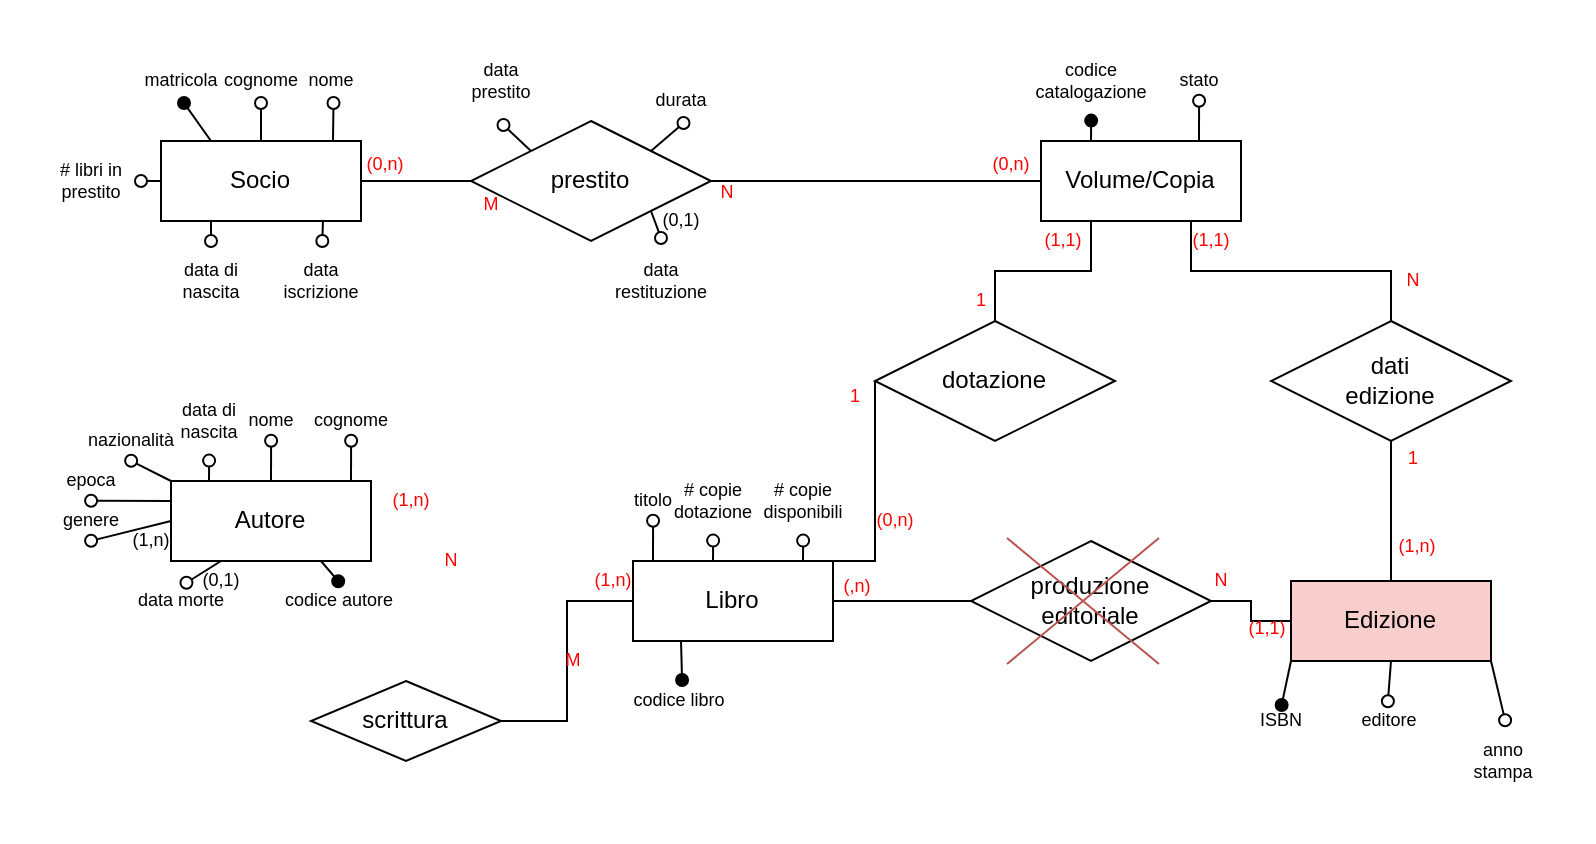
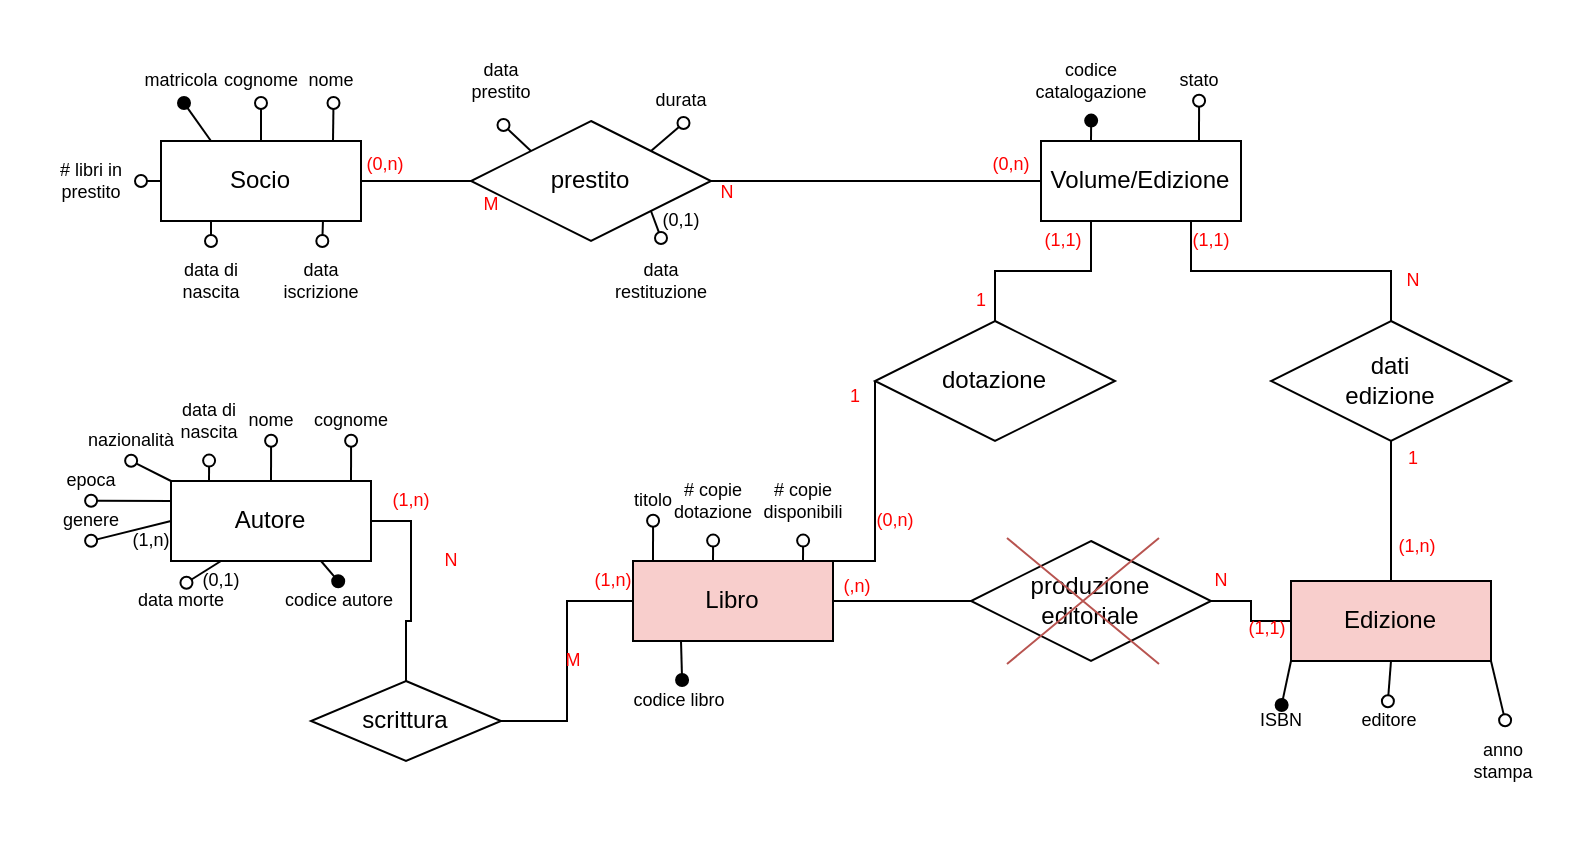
(1141, 181) -> (1141, 181)
none -> (411, 583)
(733, 601) -> (733, 601)
